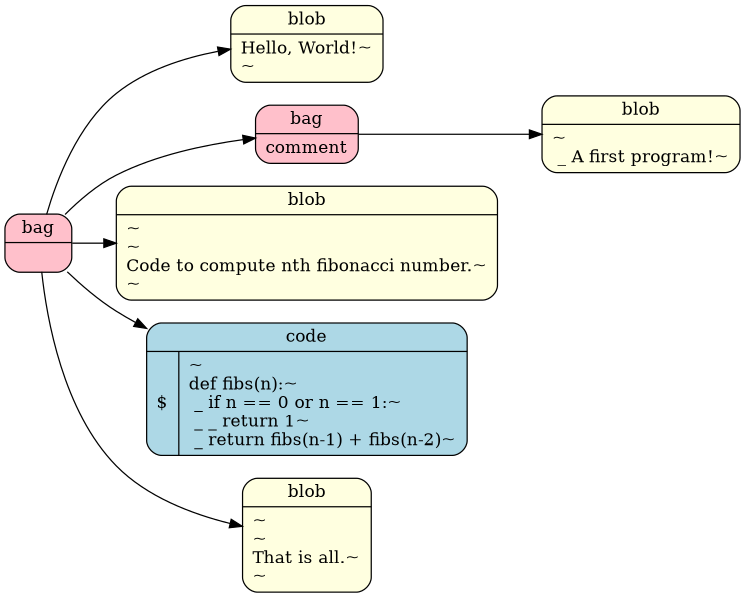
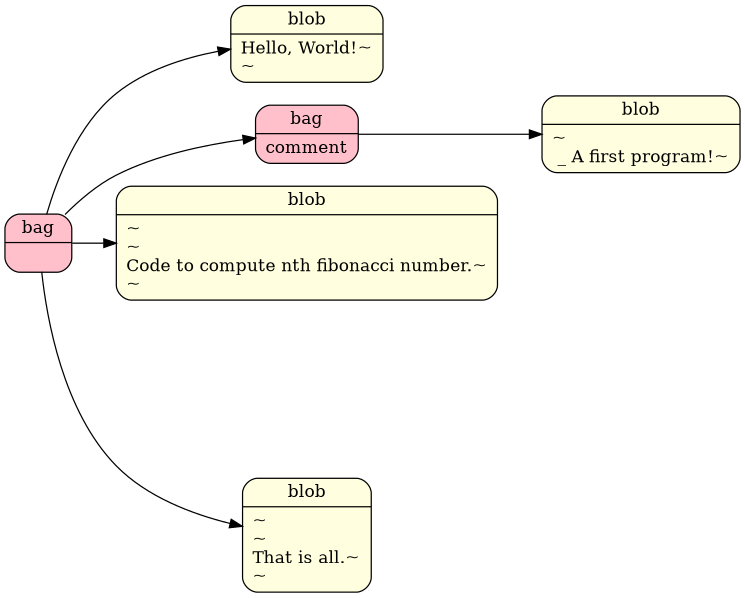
(307, 389) -> none
